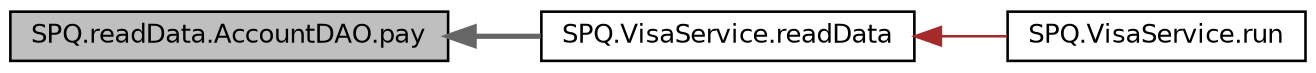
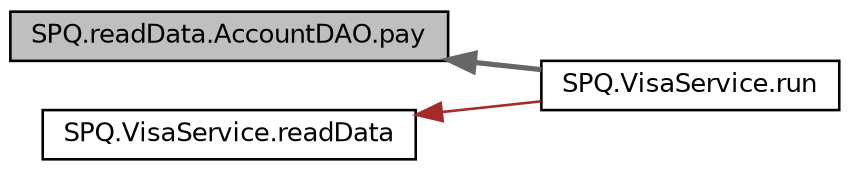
(508, 36) -> (508, 66)
